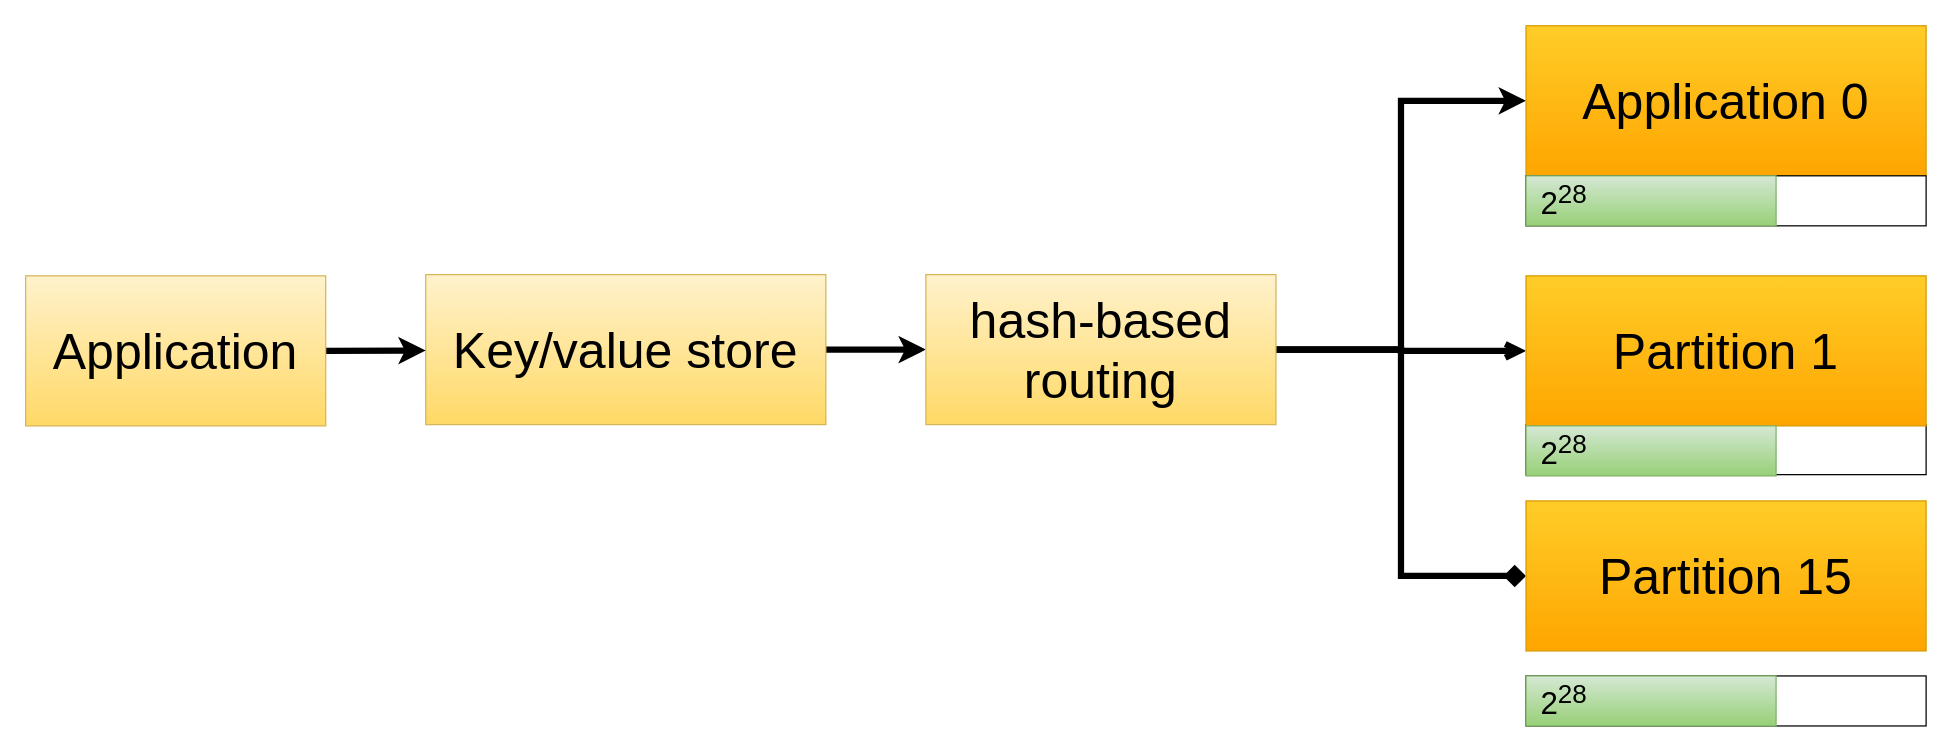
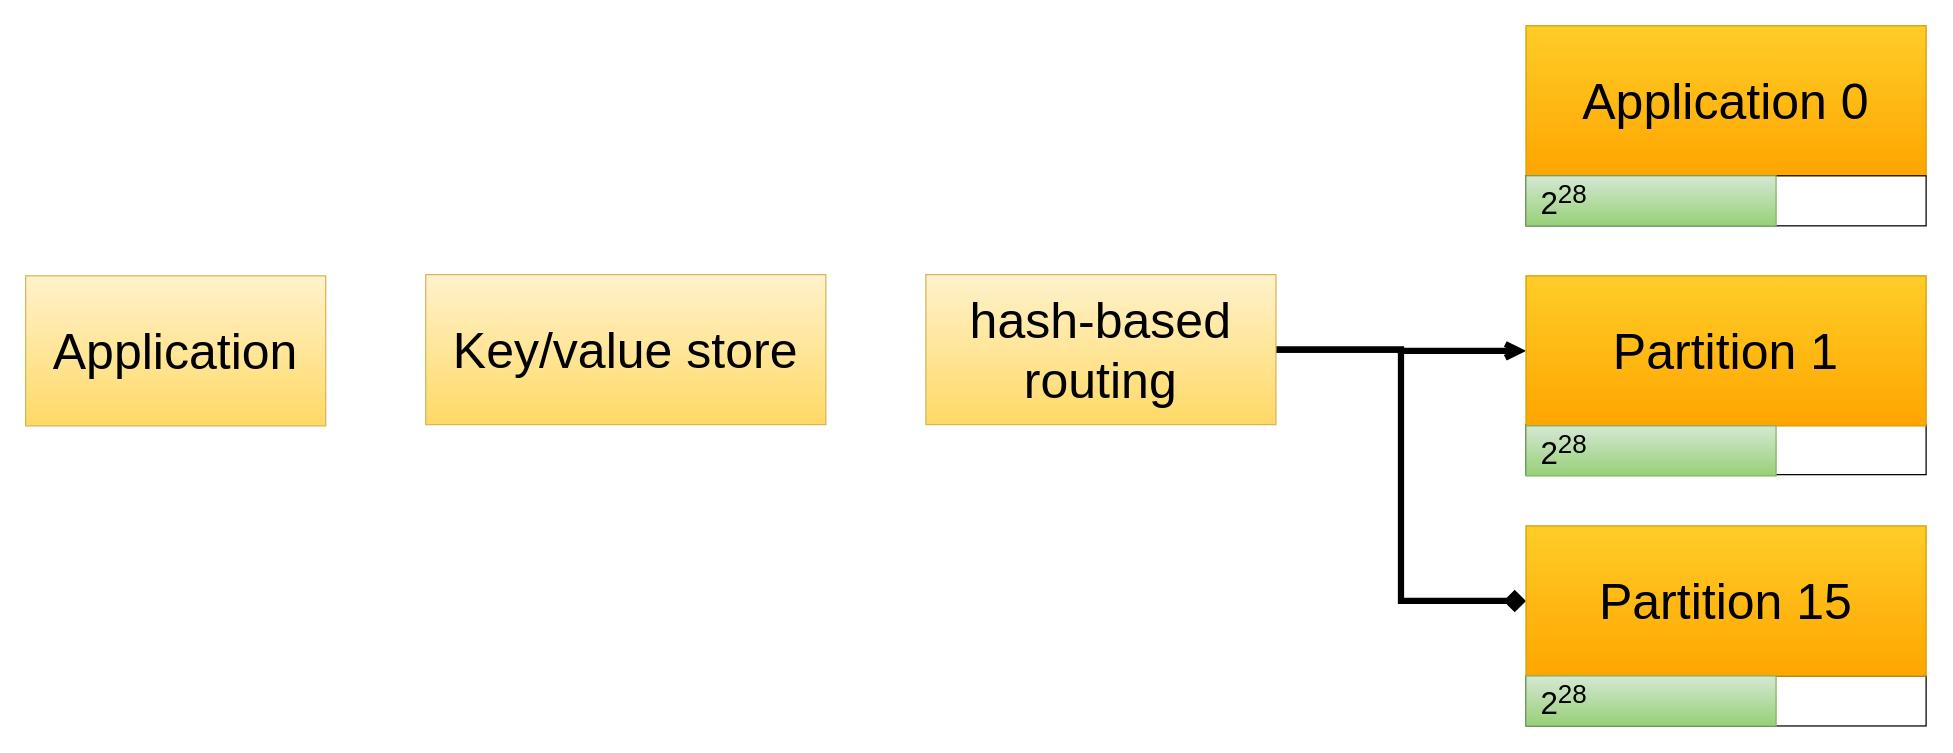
(1401, 171) -> none
(867, 349) -> none
(367, 350) -> none
(1726, 576) -> (1726, 601)
